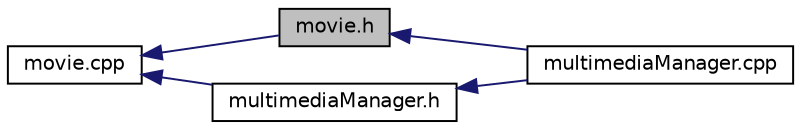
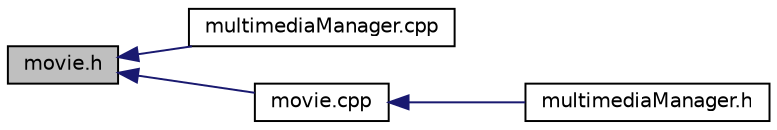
(220, 44) -> (196, 84)
(502, 83) -> none
